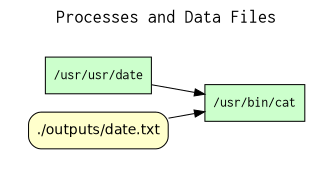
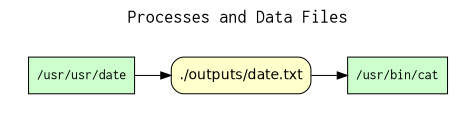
(173, 89) -> (148, 75)
